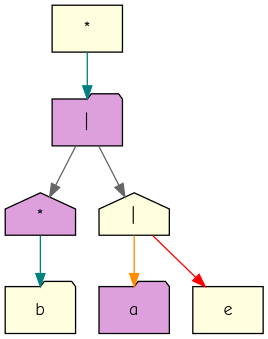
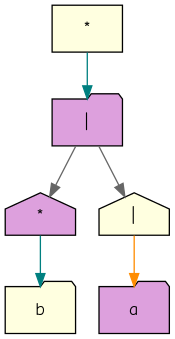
(228, 310) -> none
